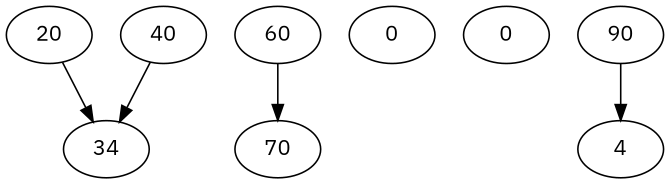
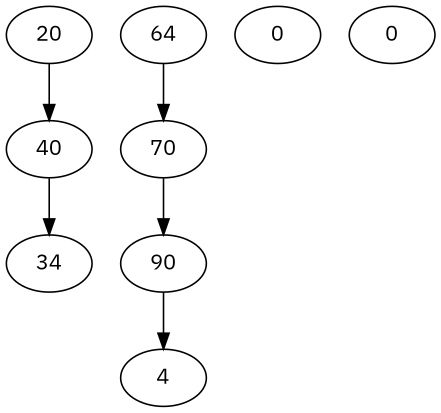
(278, 35) -> (164, 35)
(74, 85) -> (49, 84)
none -> (164, 199)
